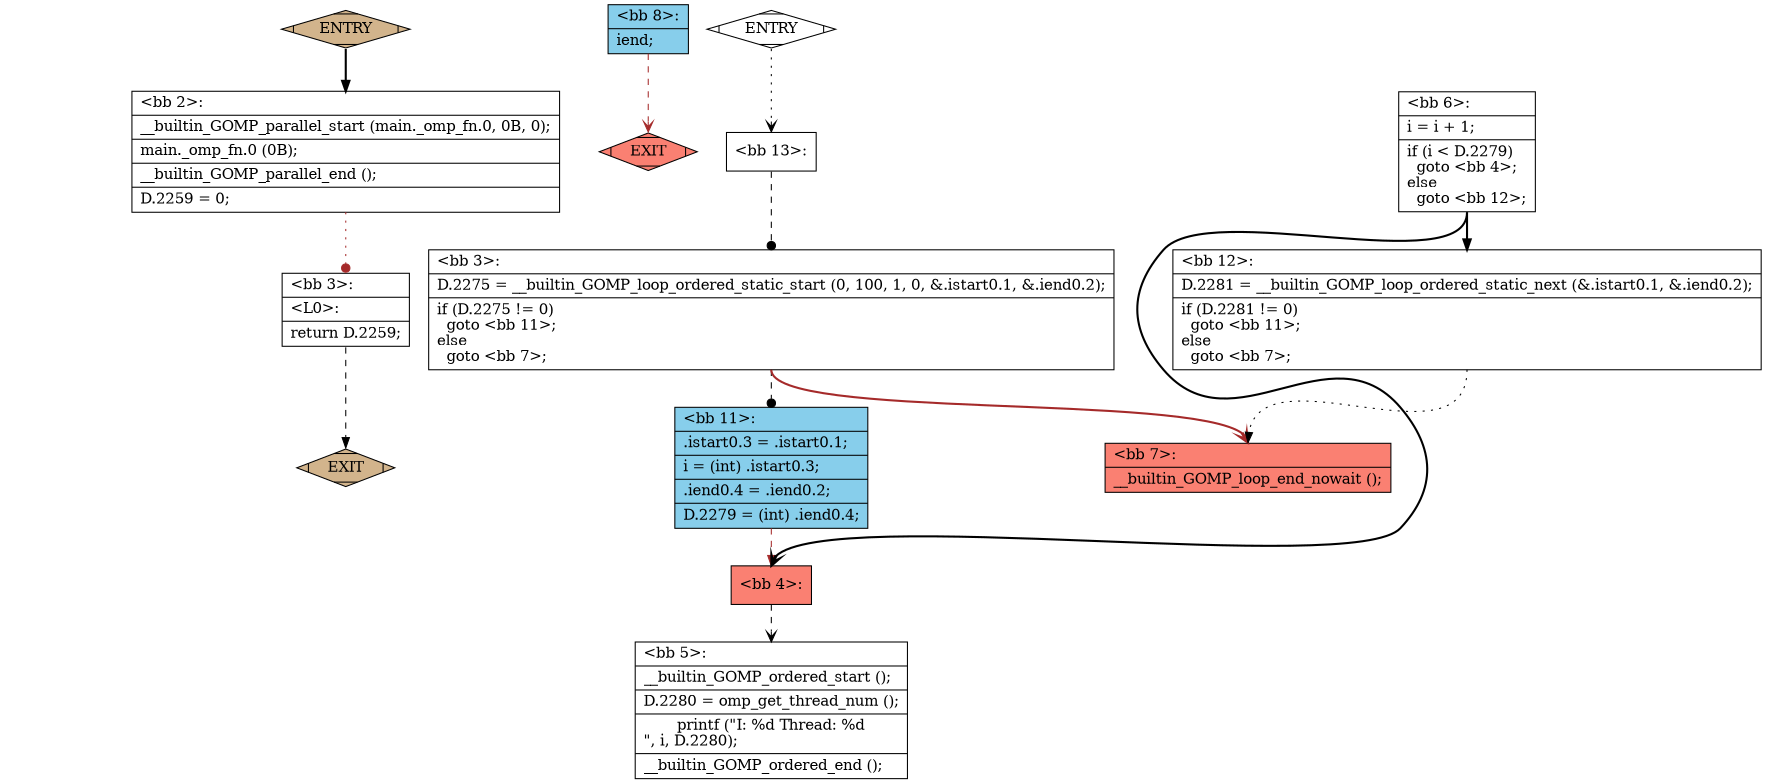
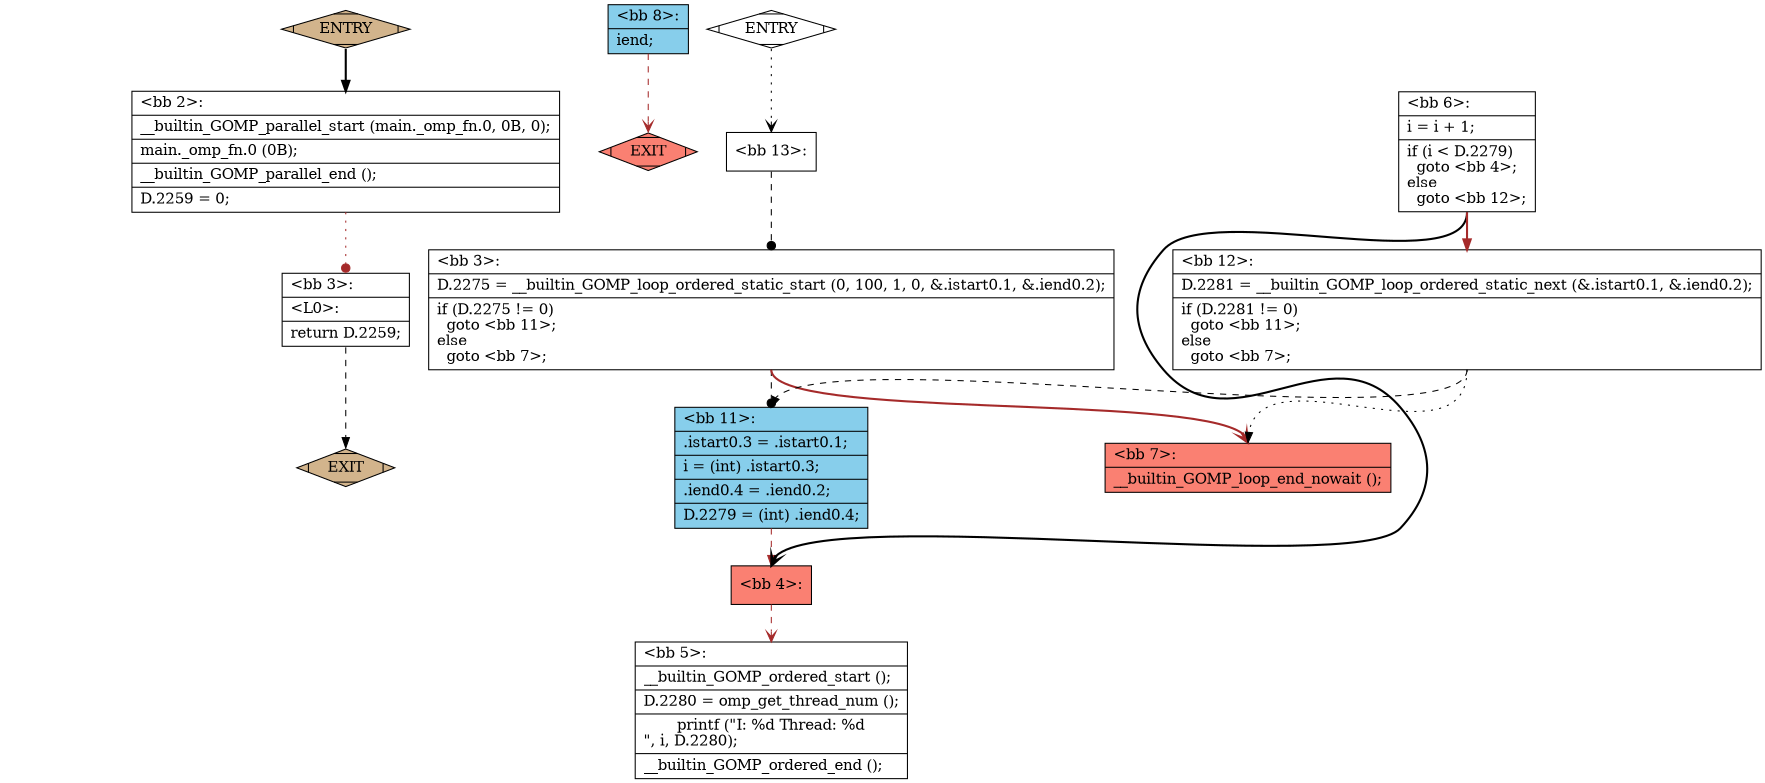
(1467, 226) -> (1467, 226)
none -> (1124, 389)
(771, 618) -> (771, 618)
